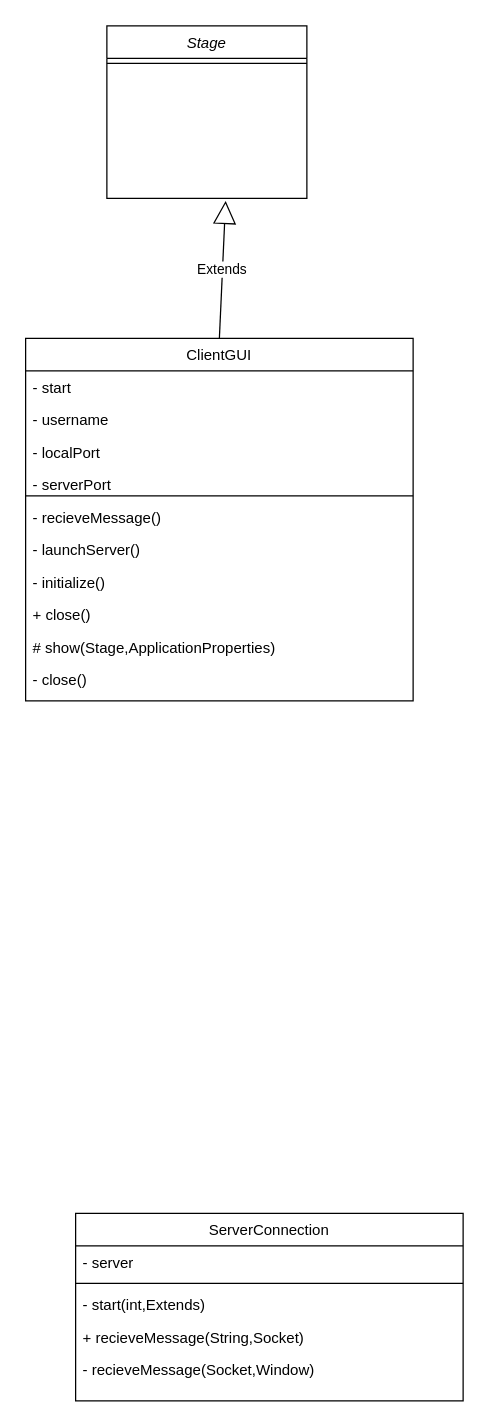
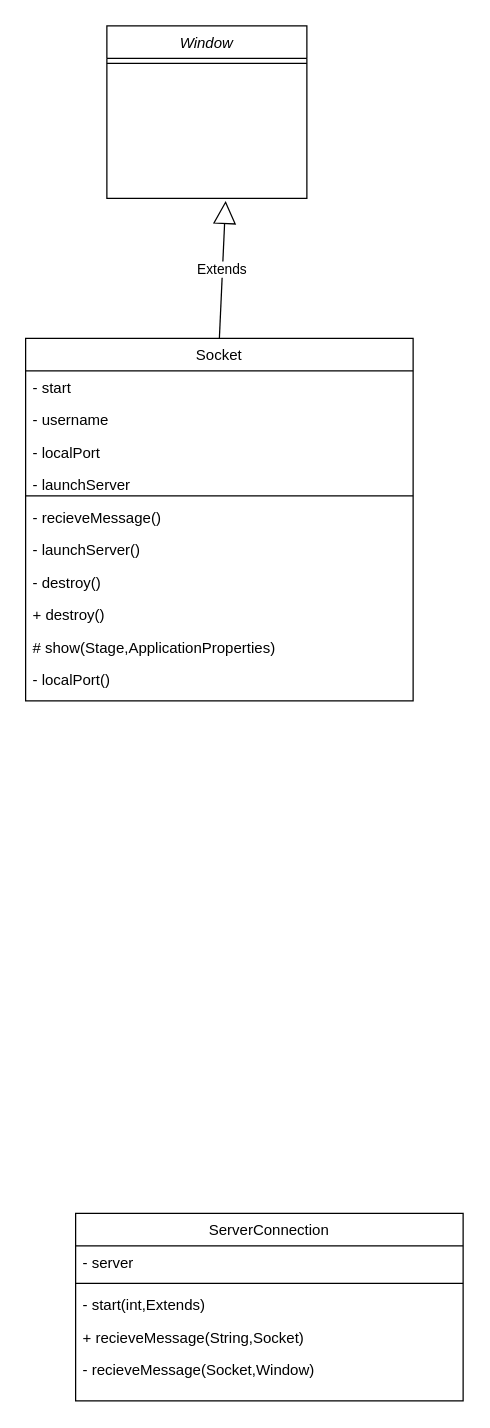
(206, 43) -> (206, 43)
(219, 355) -> (219, 355)
(81, 485) -> (87, 485)
(80, 583) -> (77, 583)
(66, 615) -> (77, 615)
(66, 680) -> (81, 680)
